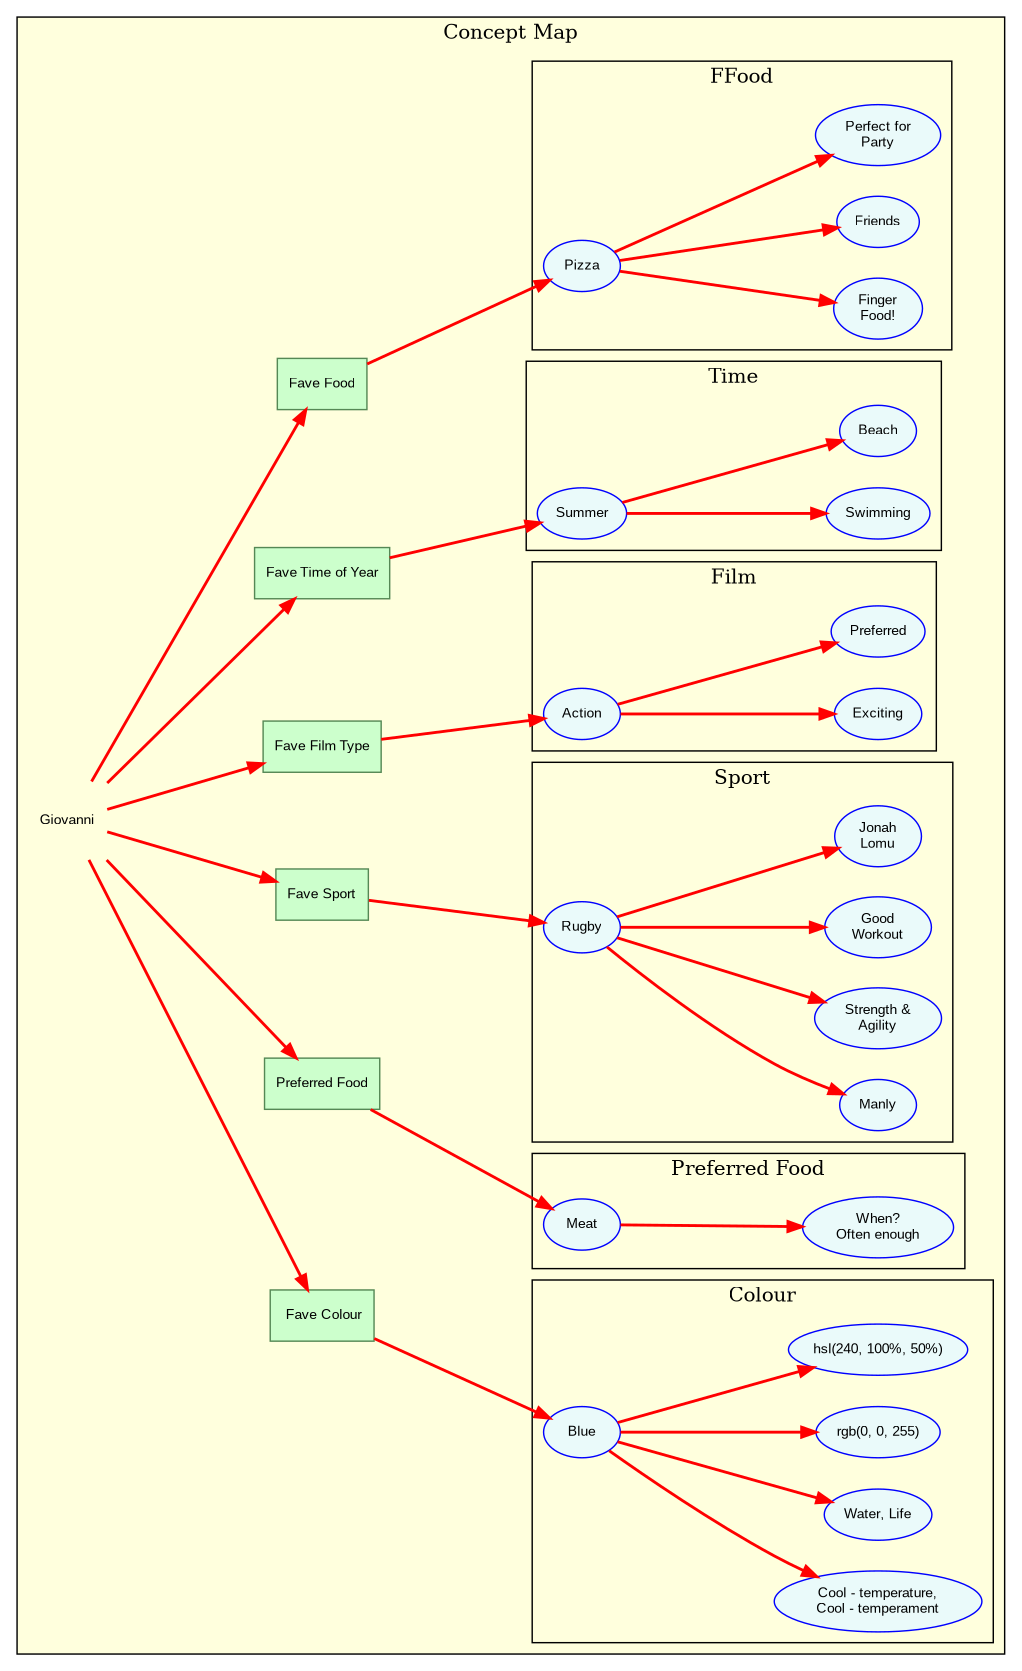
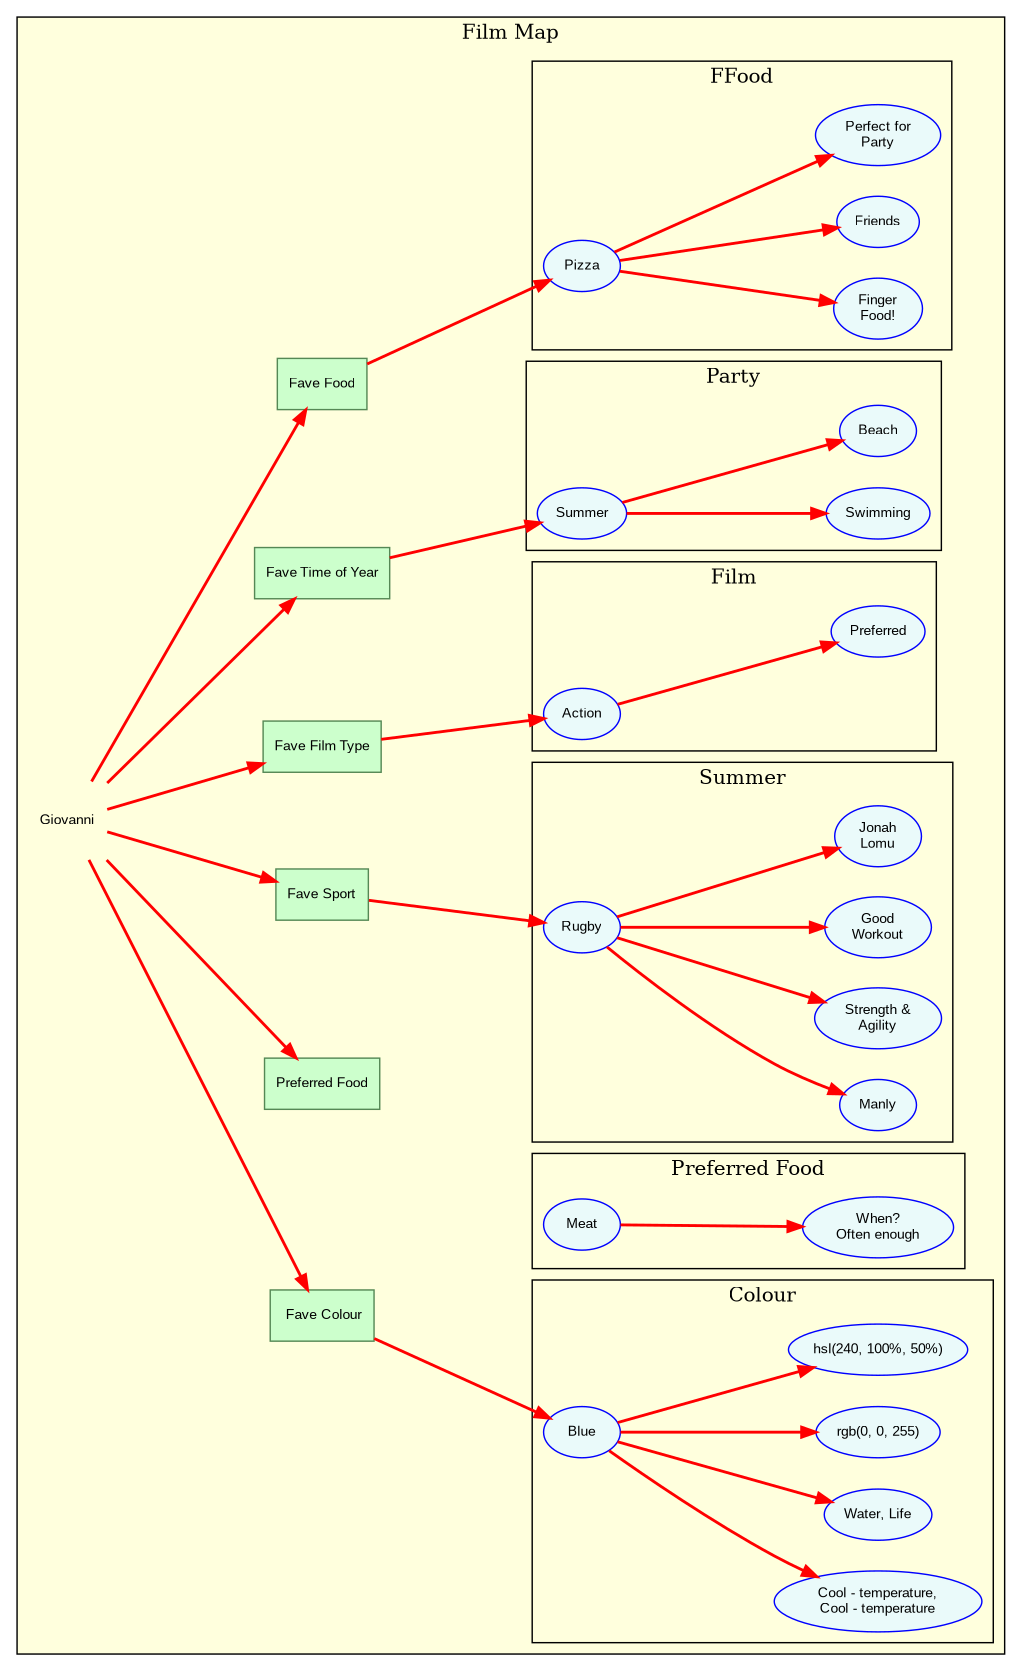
(511, 33) -> (511, 33)
(734, 378) -> (734, 378)
(878, 714) -> none
(742, 779) -> (742, 779)
(455, 1156) -> none
(878, 1601) -> (878, 1601)
